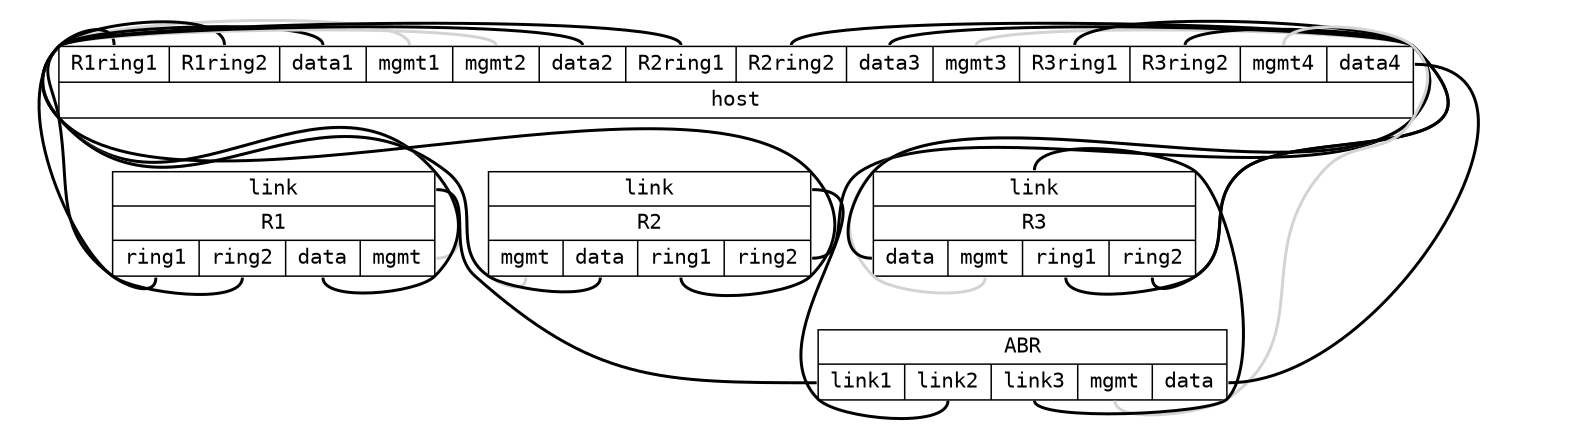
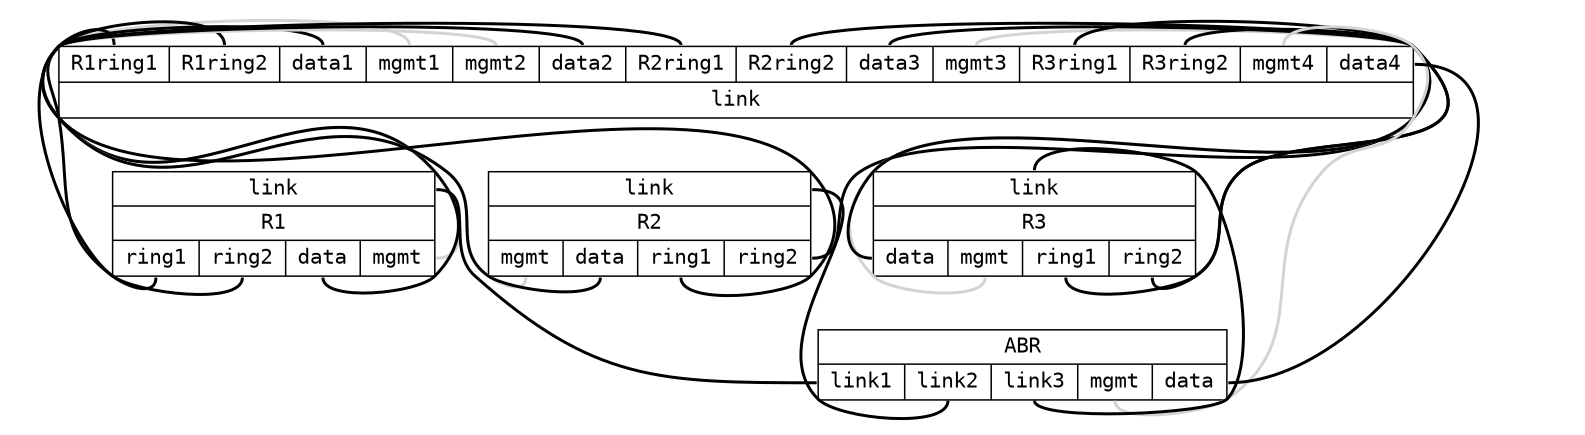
(736, 99) -> (736, 99)
